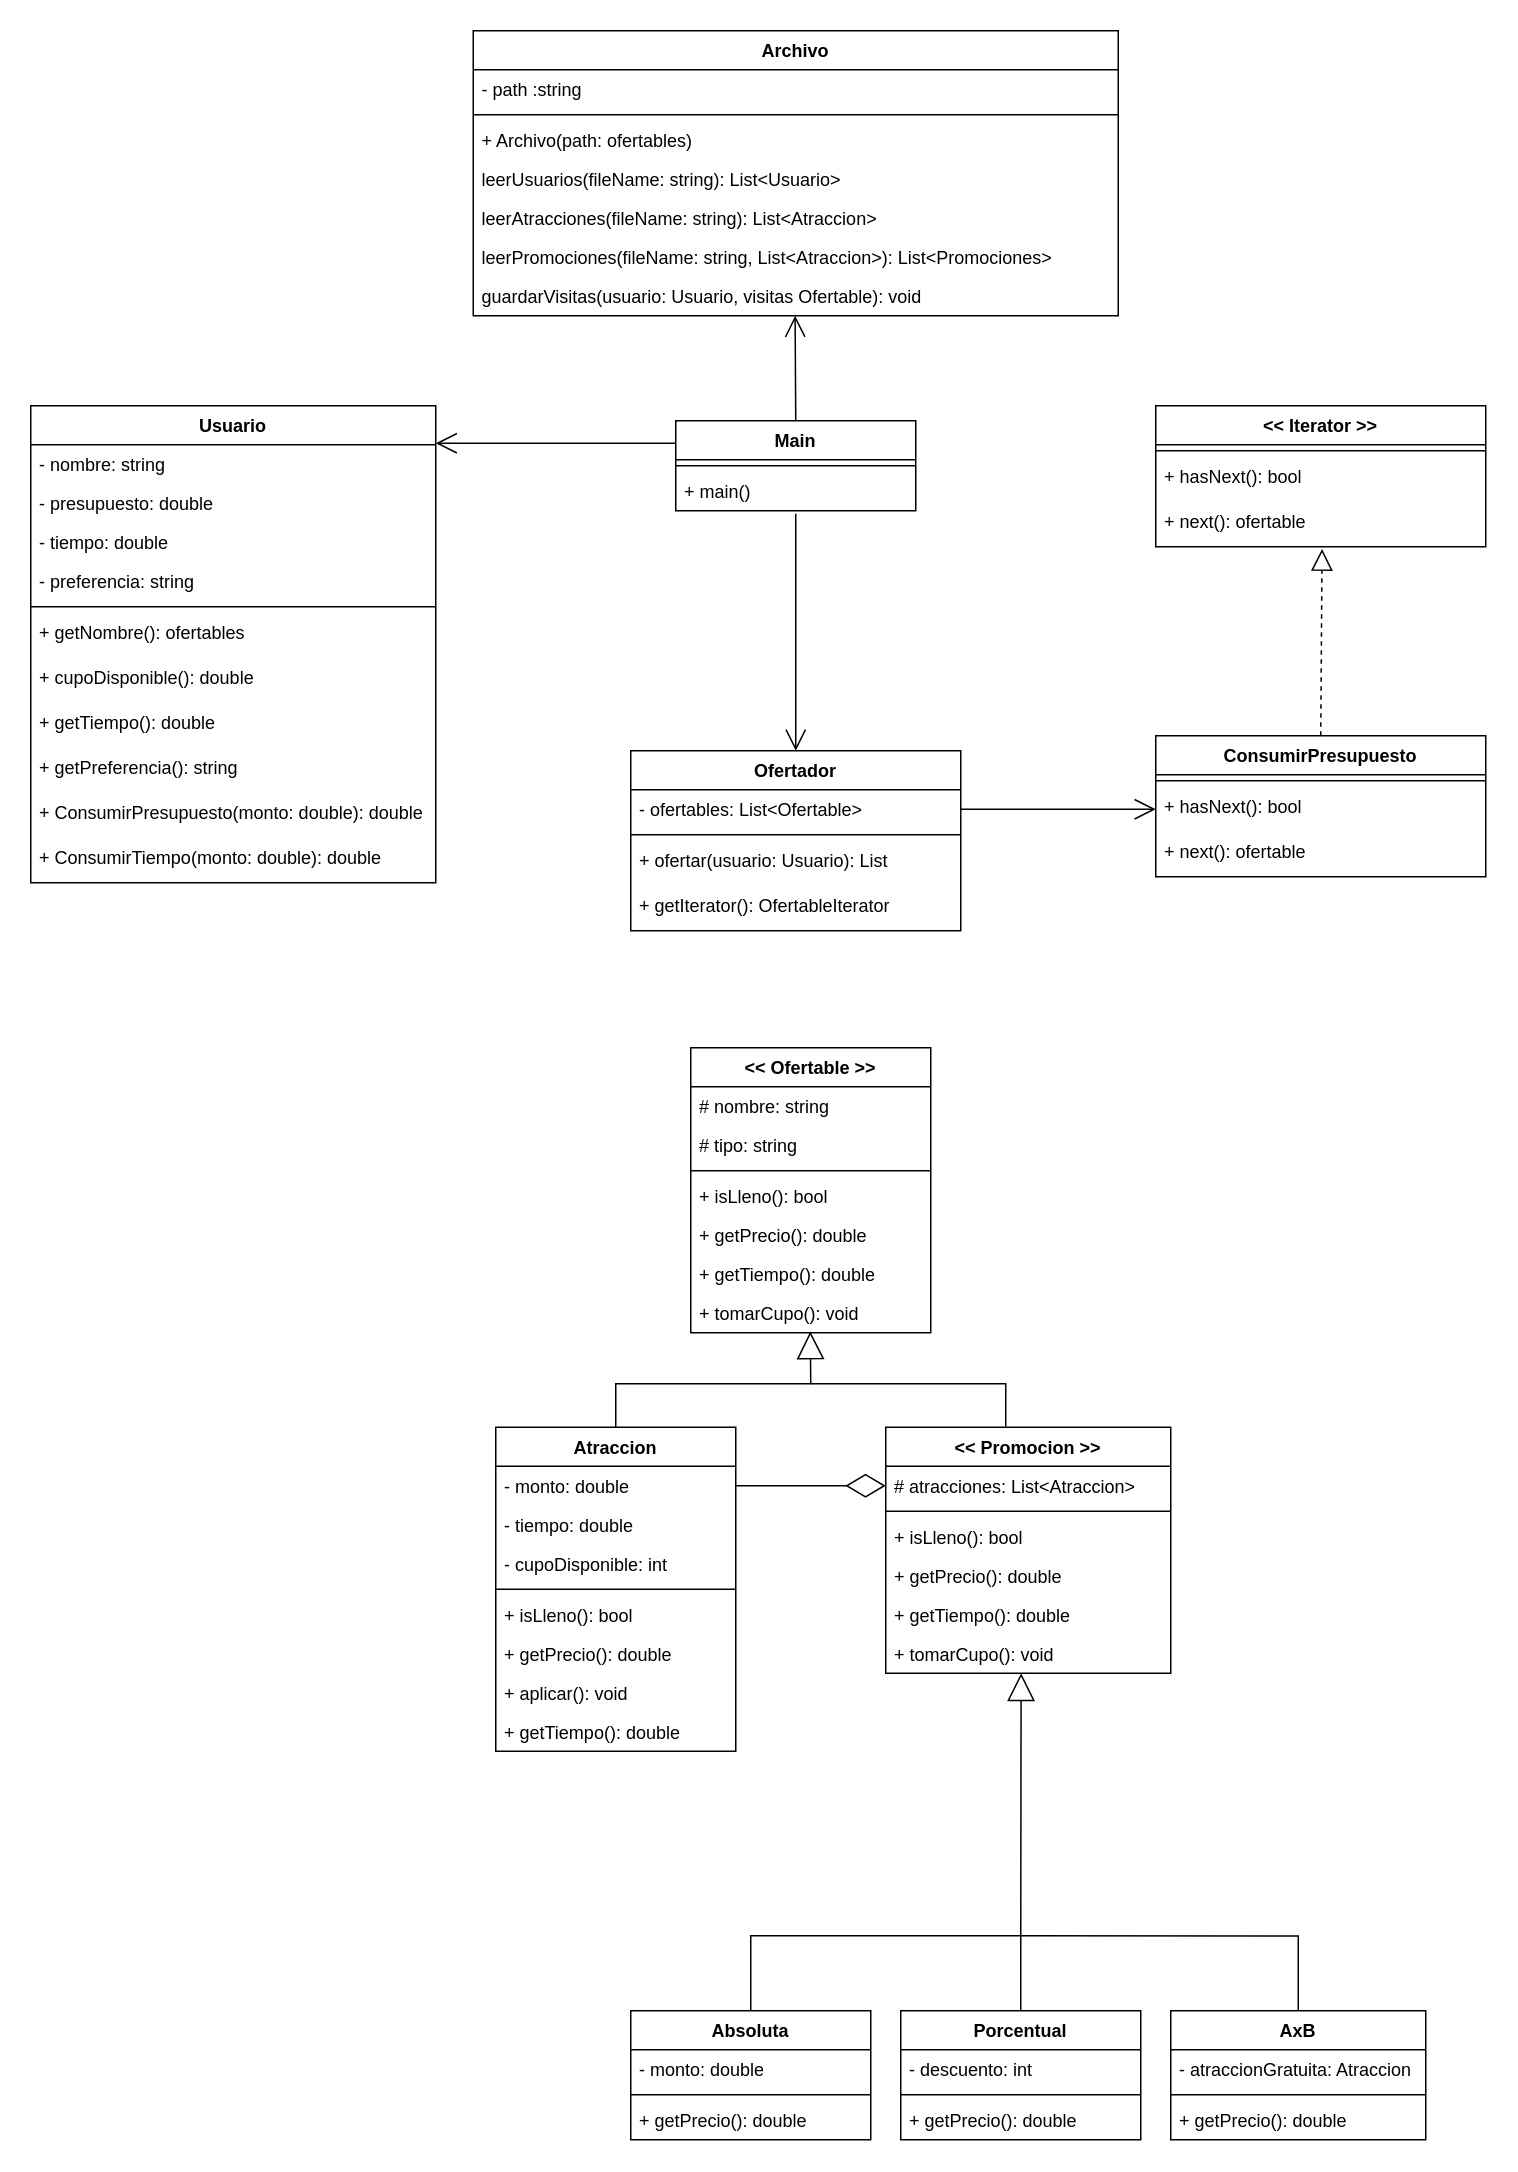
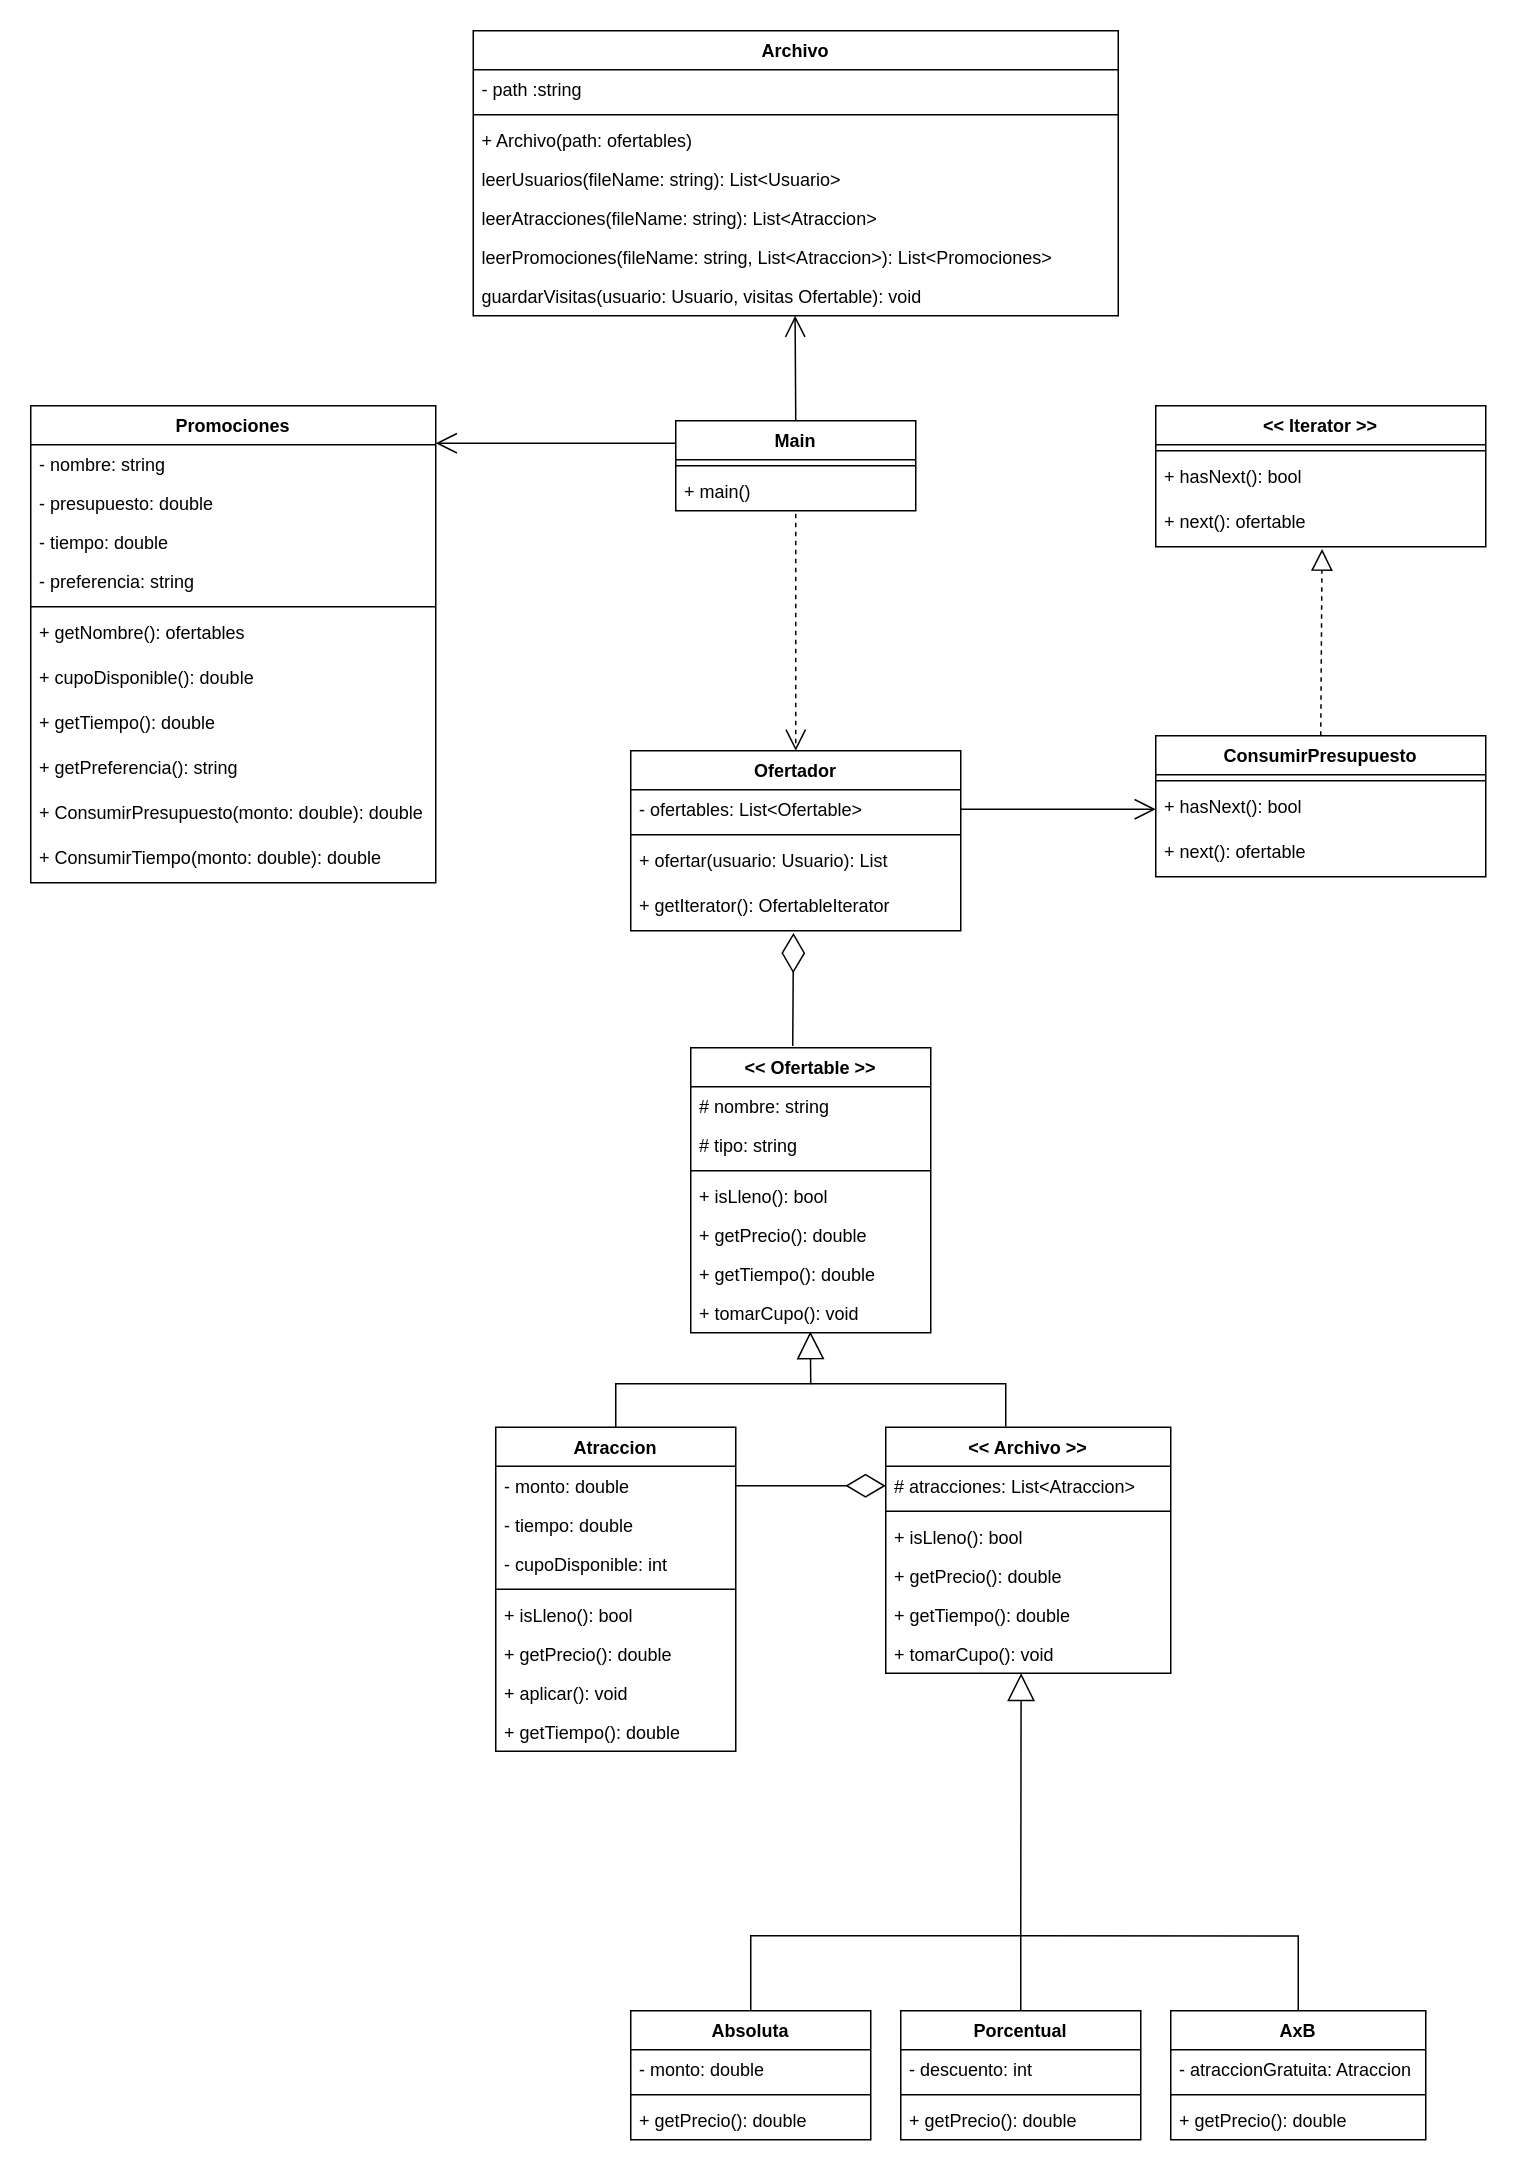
(233, 427) -> (233, 427)
(796, 631) -> (796, 631)
none -> (793, 1009)
(1028, 1449) -> (1028, 1449)
